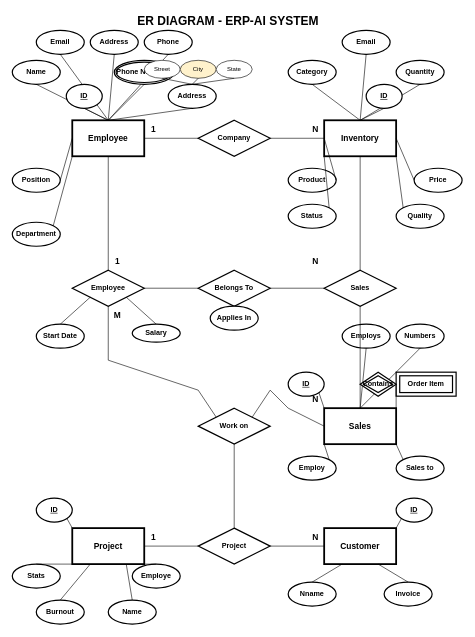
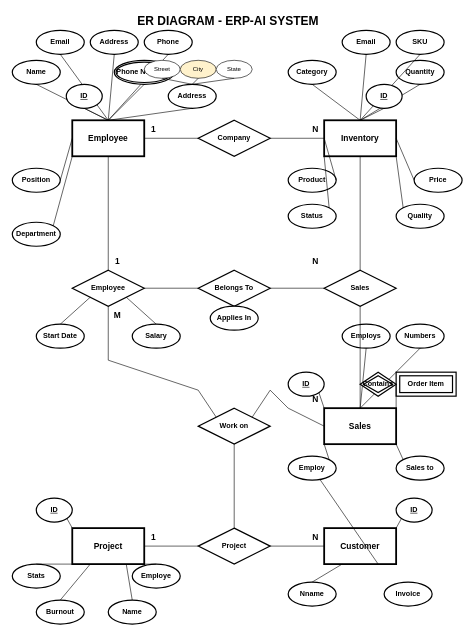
none -> (420, 42)
none -> (397, 80)
(156, 333) -> (156, 336)
(392, 573) -> (349, 522)
